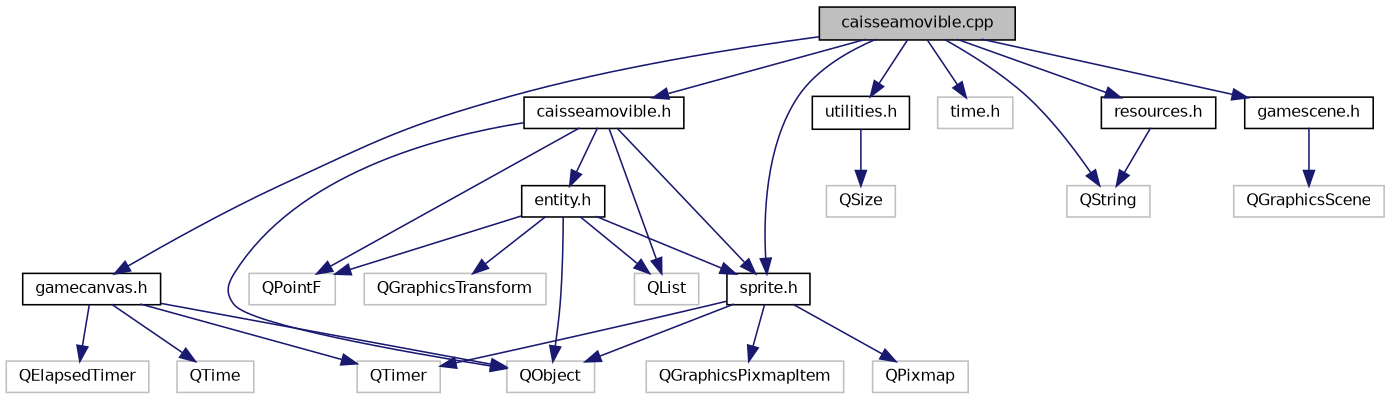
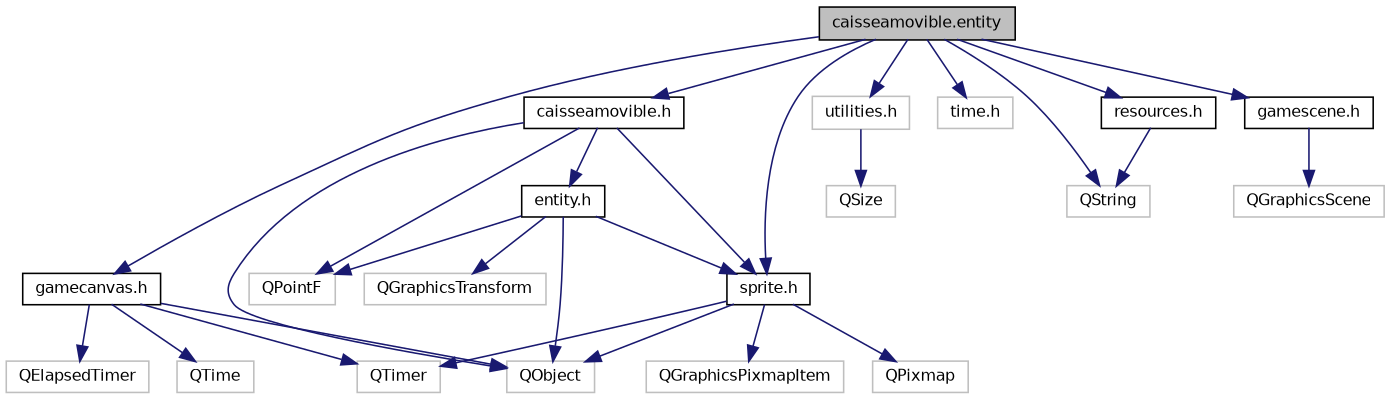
(917, 24) -> (917, 24)
(861, 113) -> (861, 113)
(667, 289) -> none
